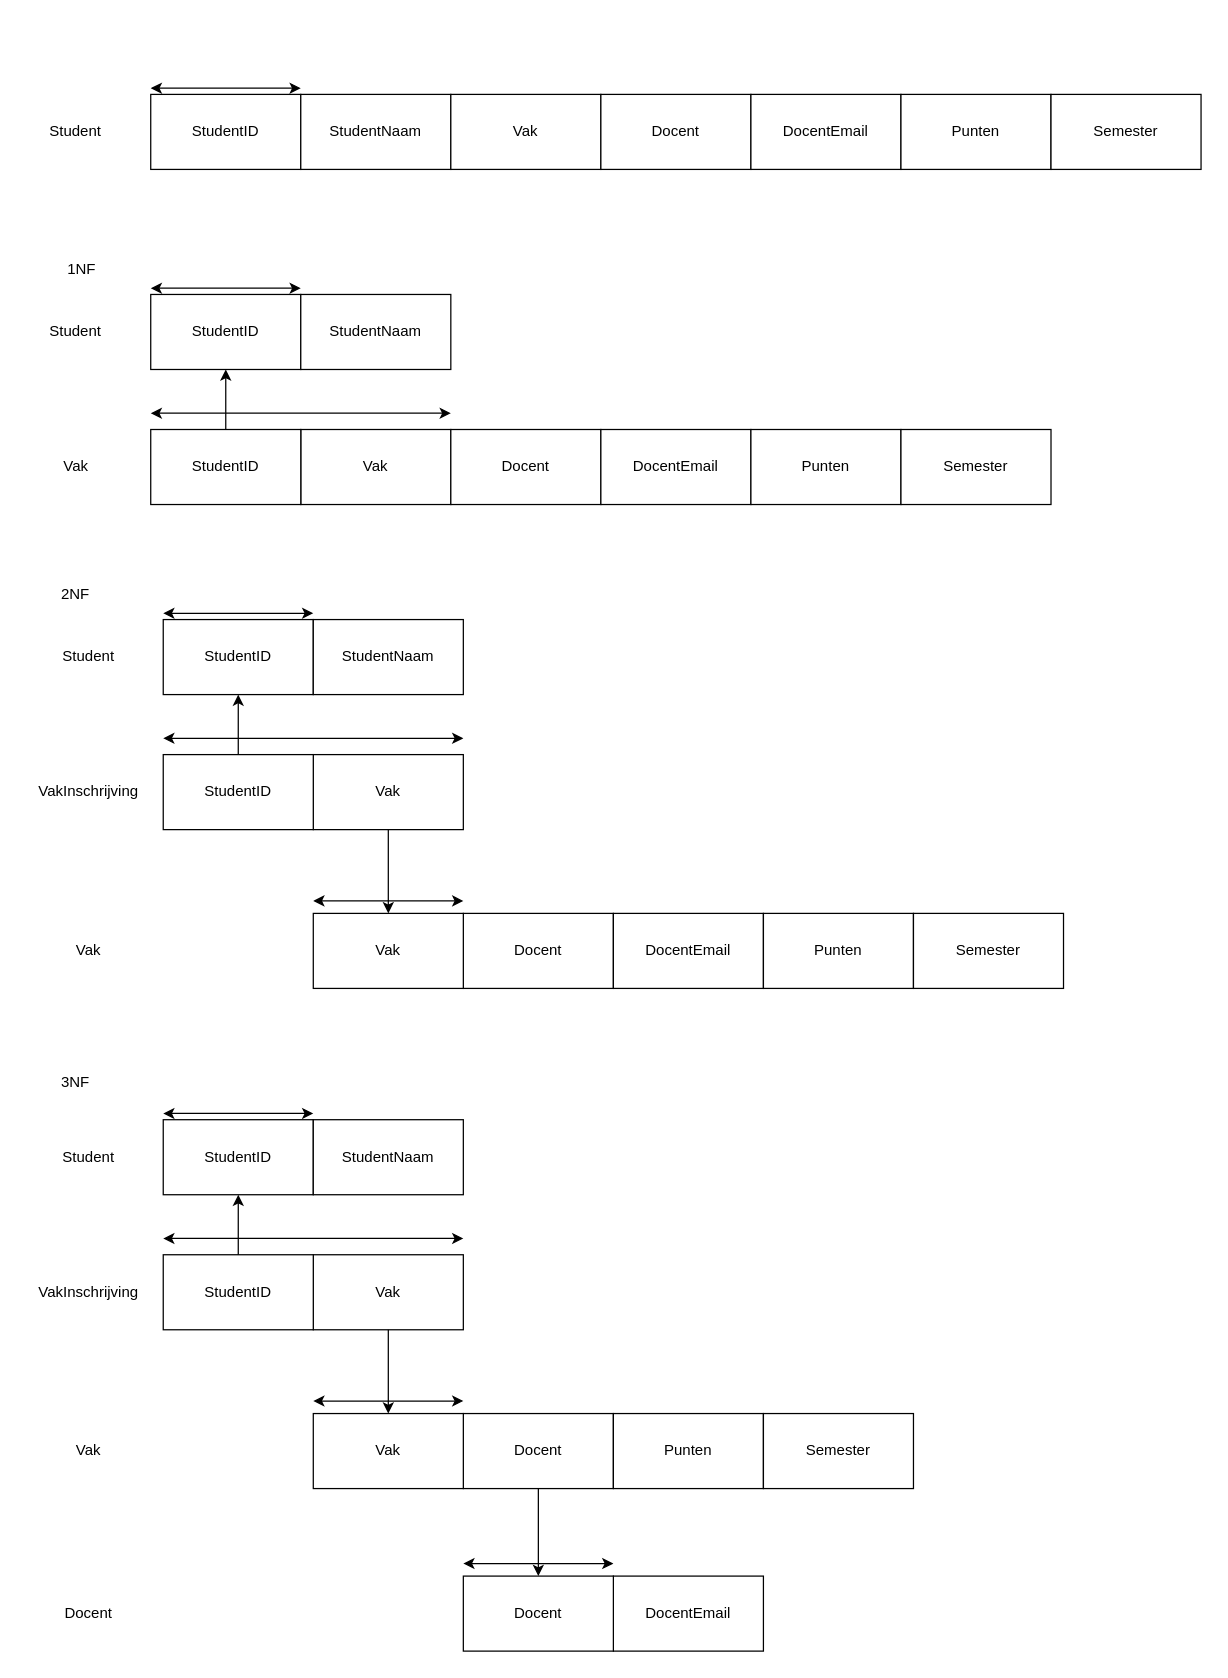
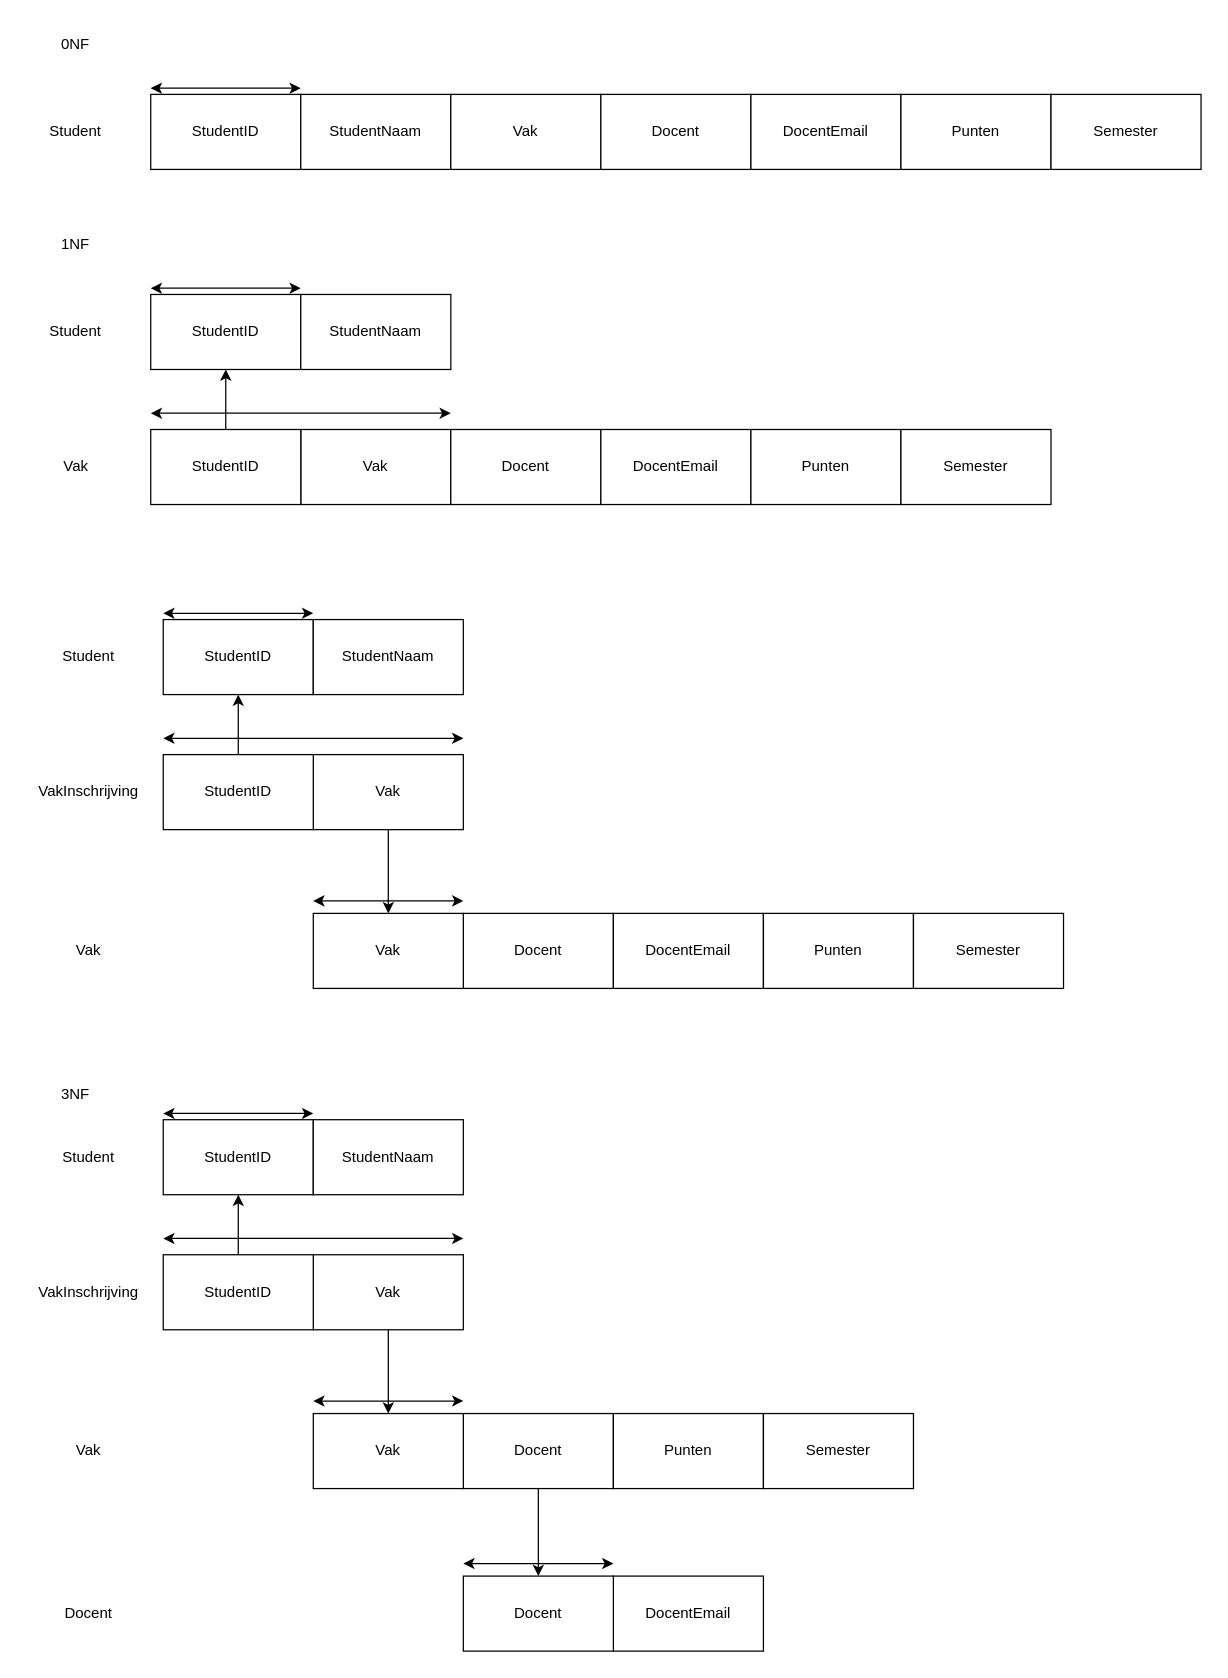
none -> (76, 44)
(82, 269) -> (76, 244)
(76, 594) -> none
(76, 1082) -> (76, 1094)
